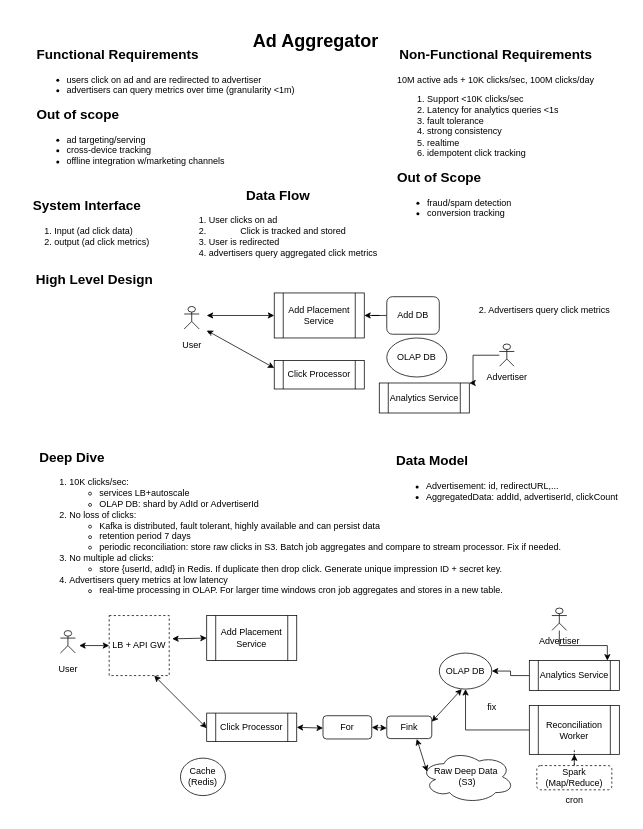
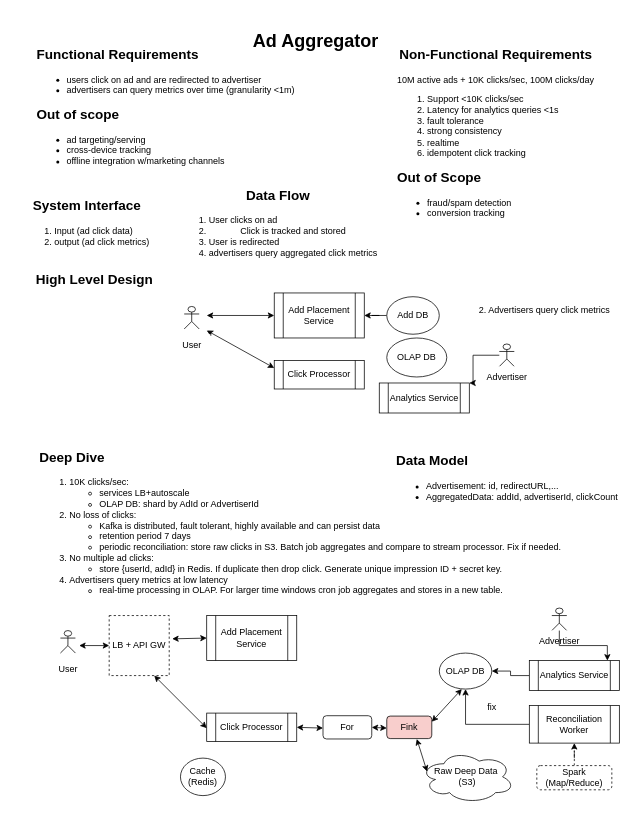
(413, 315) -> (413, 315)
(409, 727) -> (409, 727)
(574, 730) -> (574, 724)
(574, 801) -> none
